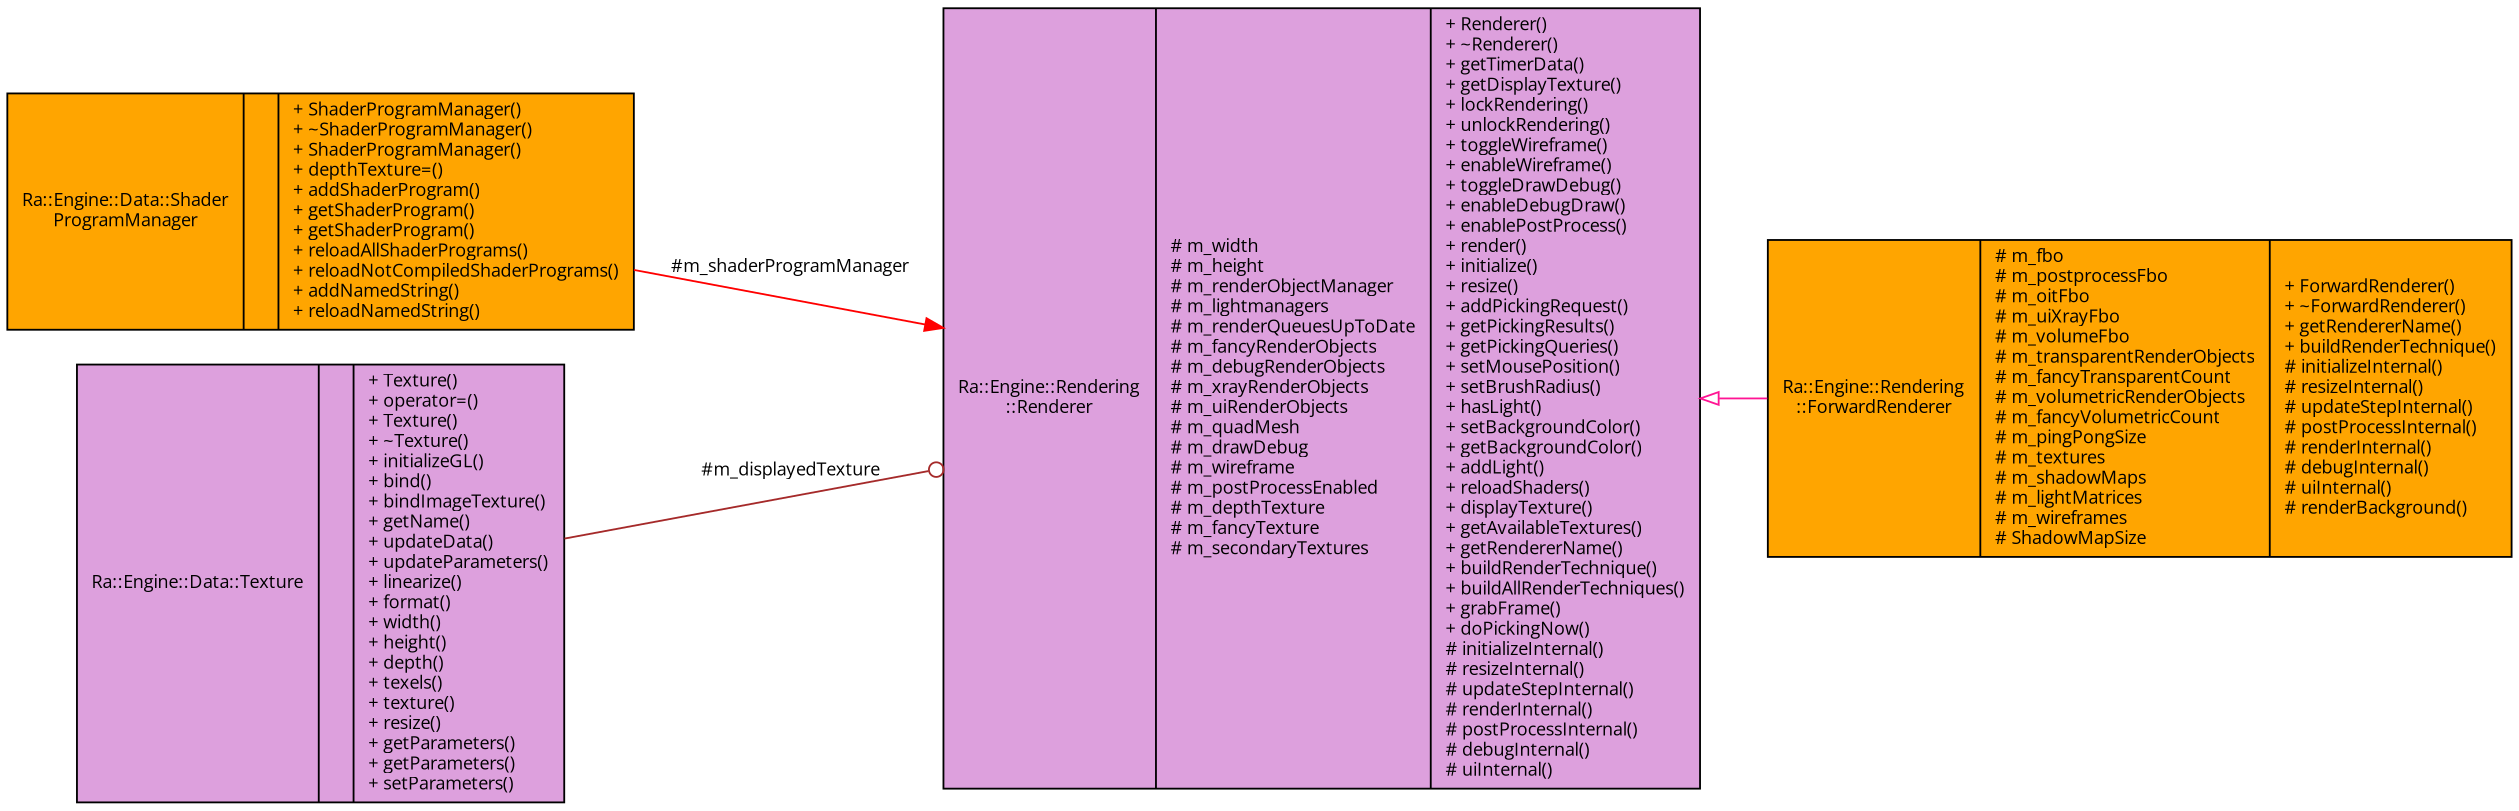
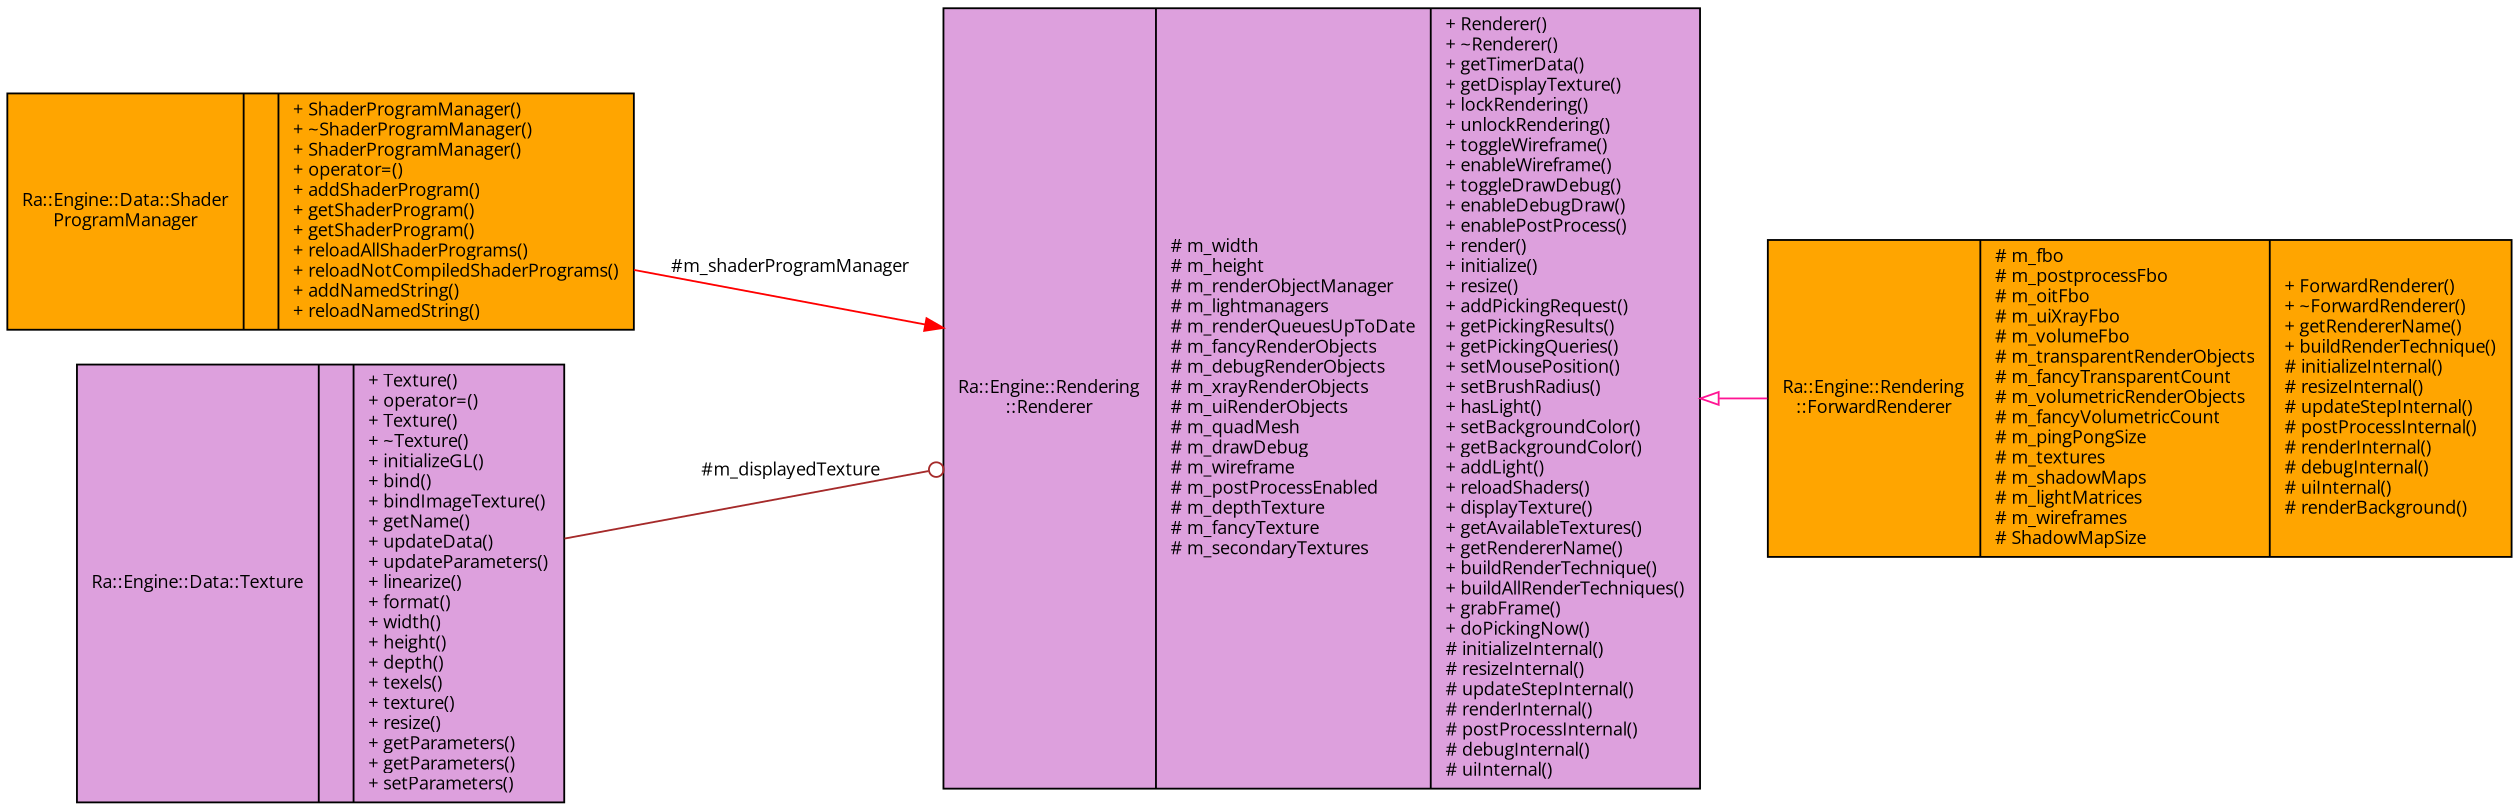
(368, 170) -> (349, 170)
